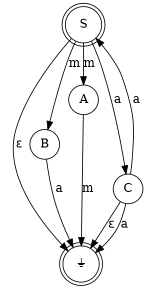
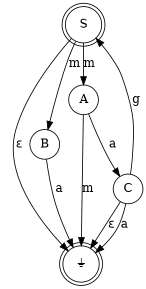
(136, 100) -> (136, 100)
(112, 103) -> (101, 142)
